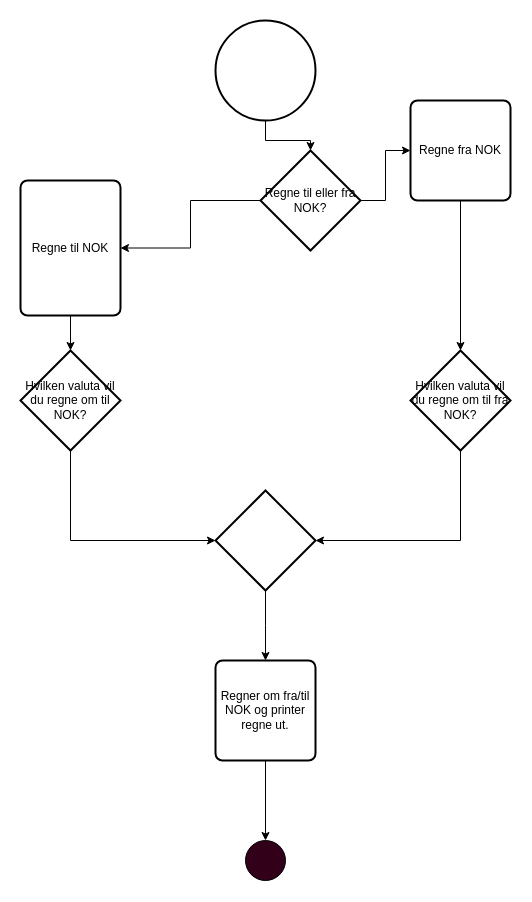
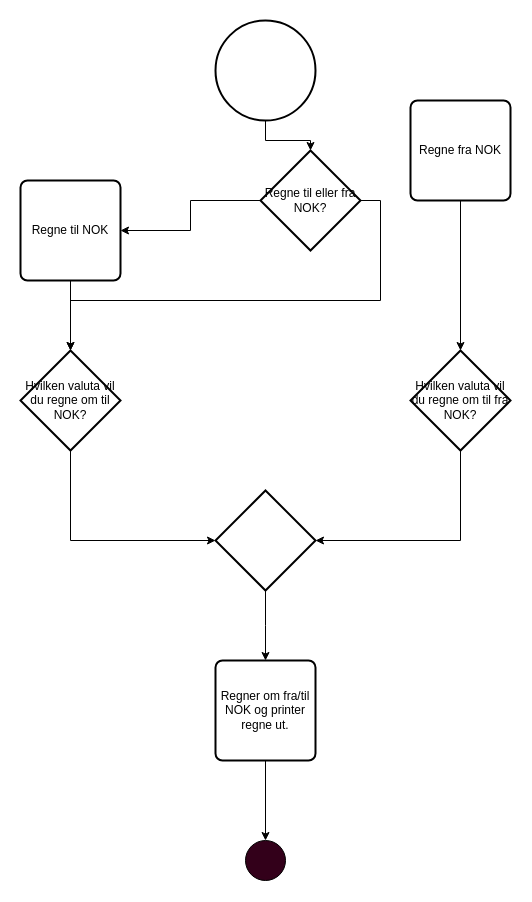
(386, 171) -> (278, 301)
(71, 248) -> (71, 231)
